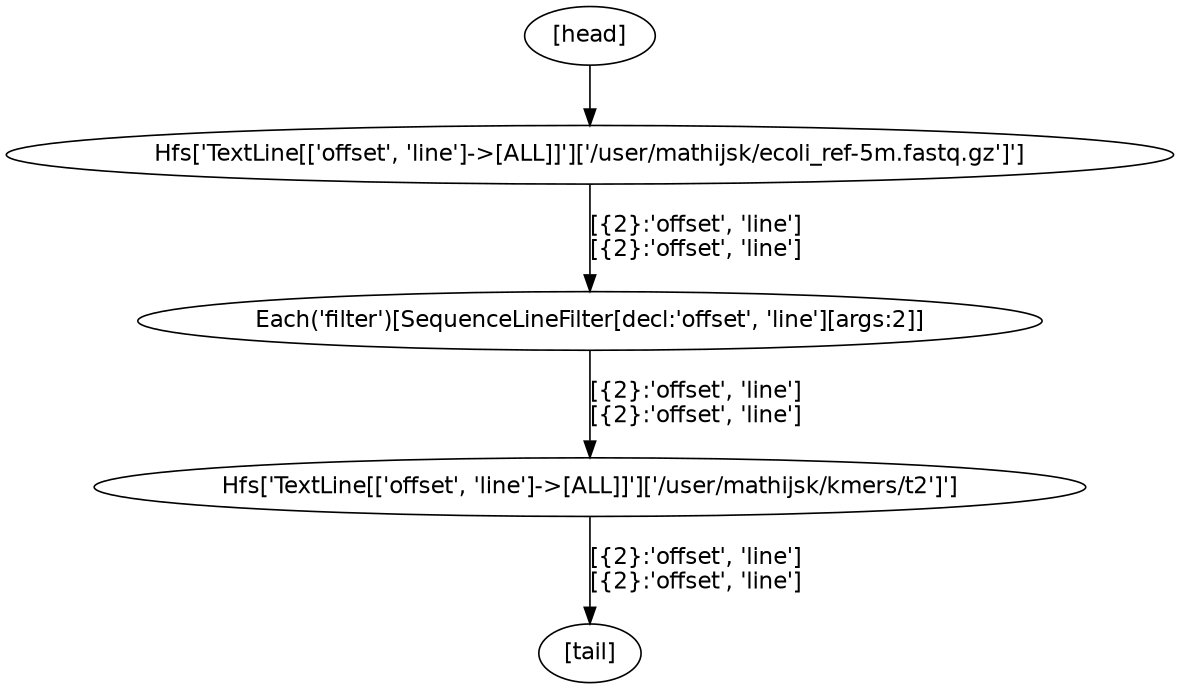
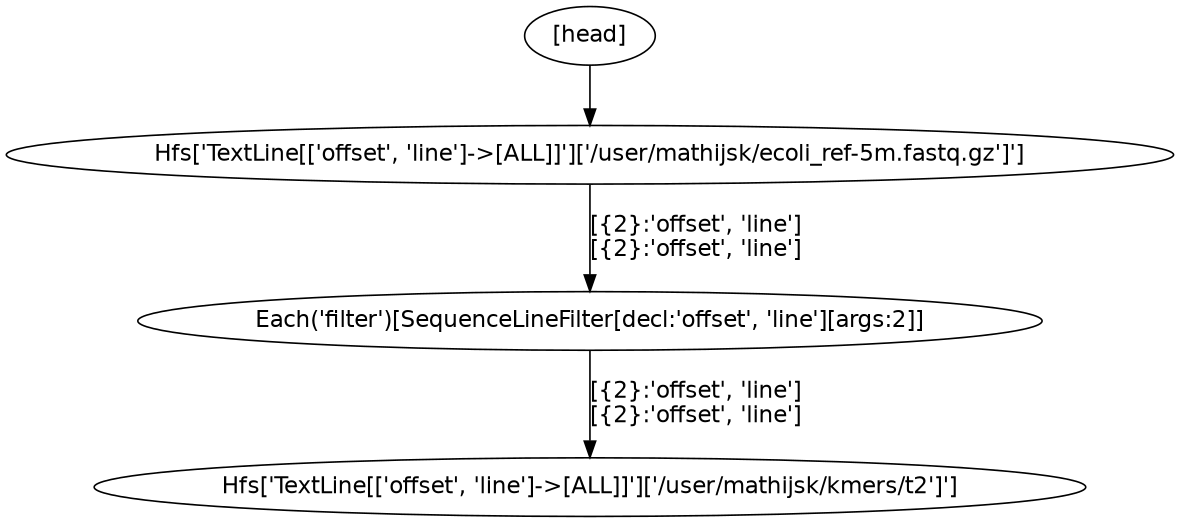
(590, 653) -> none
